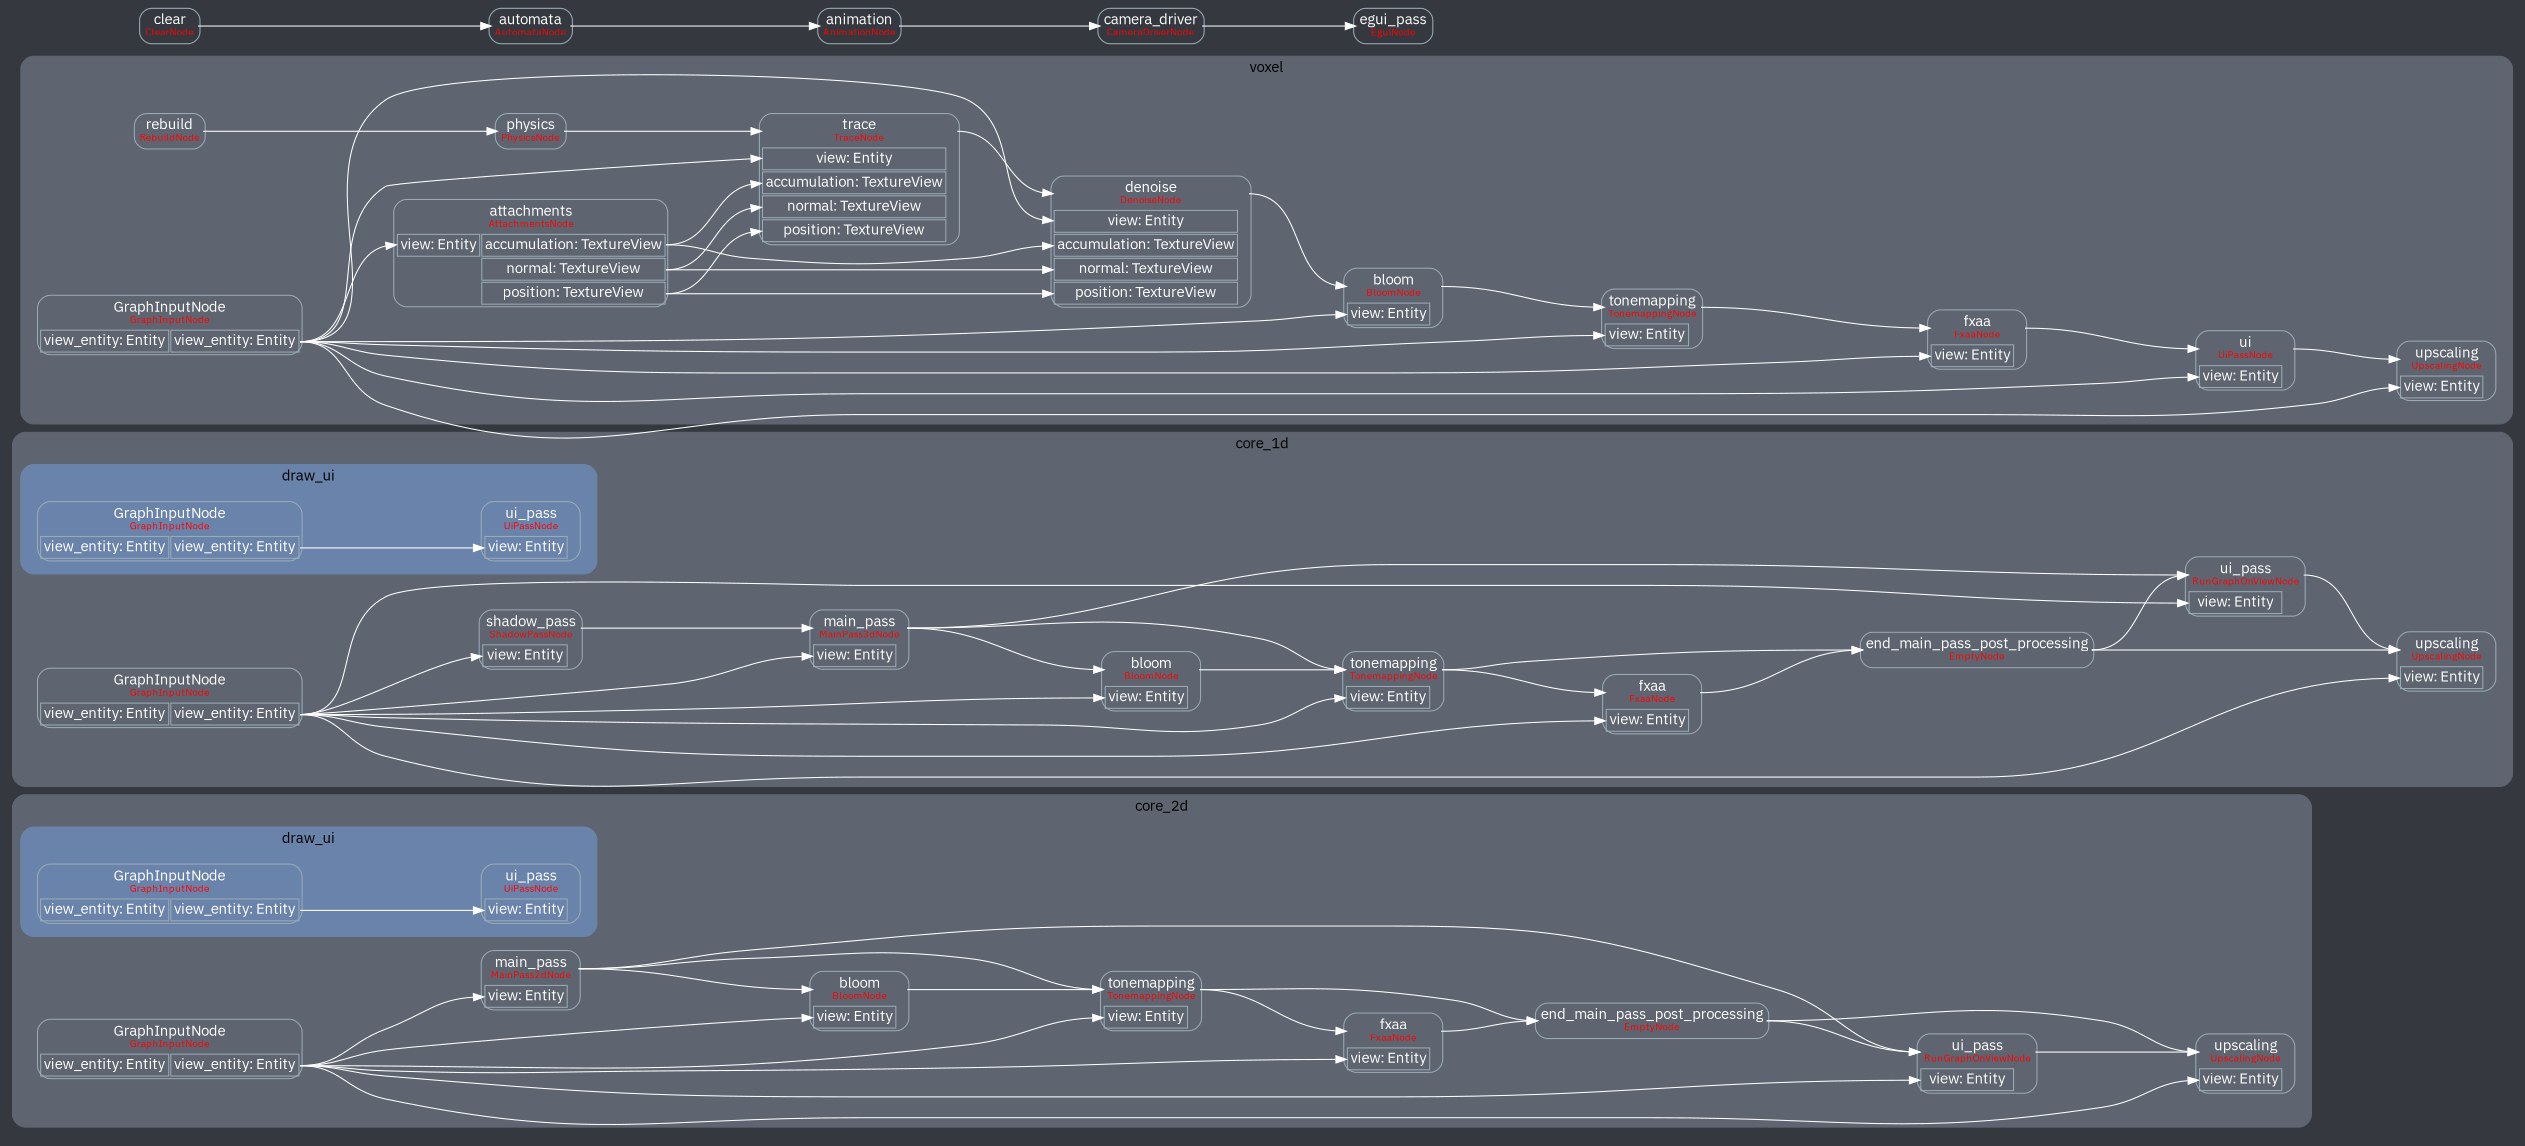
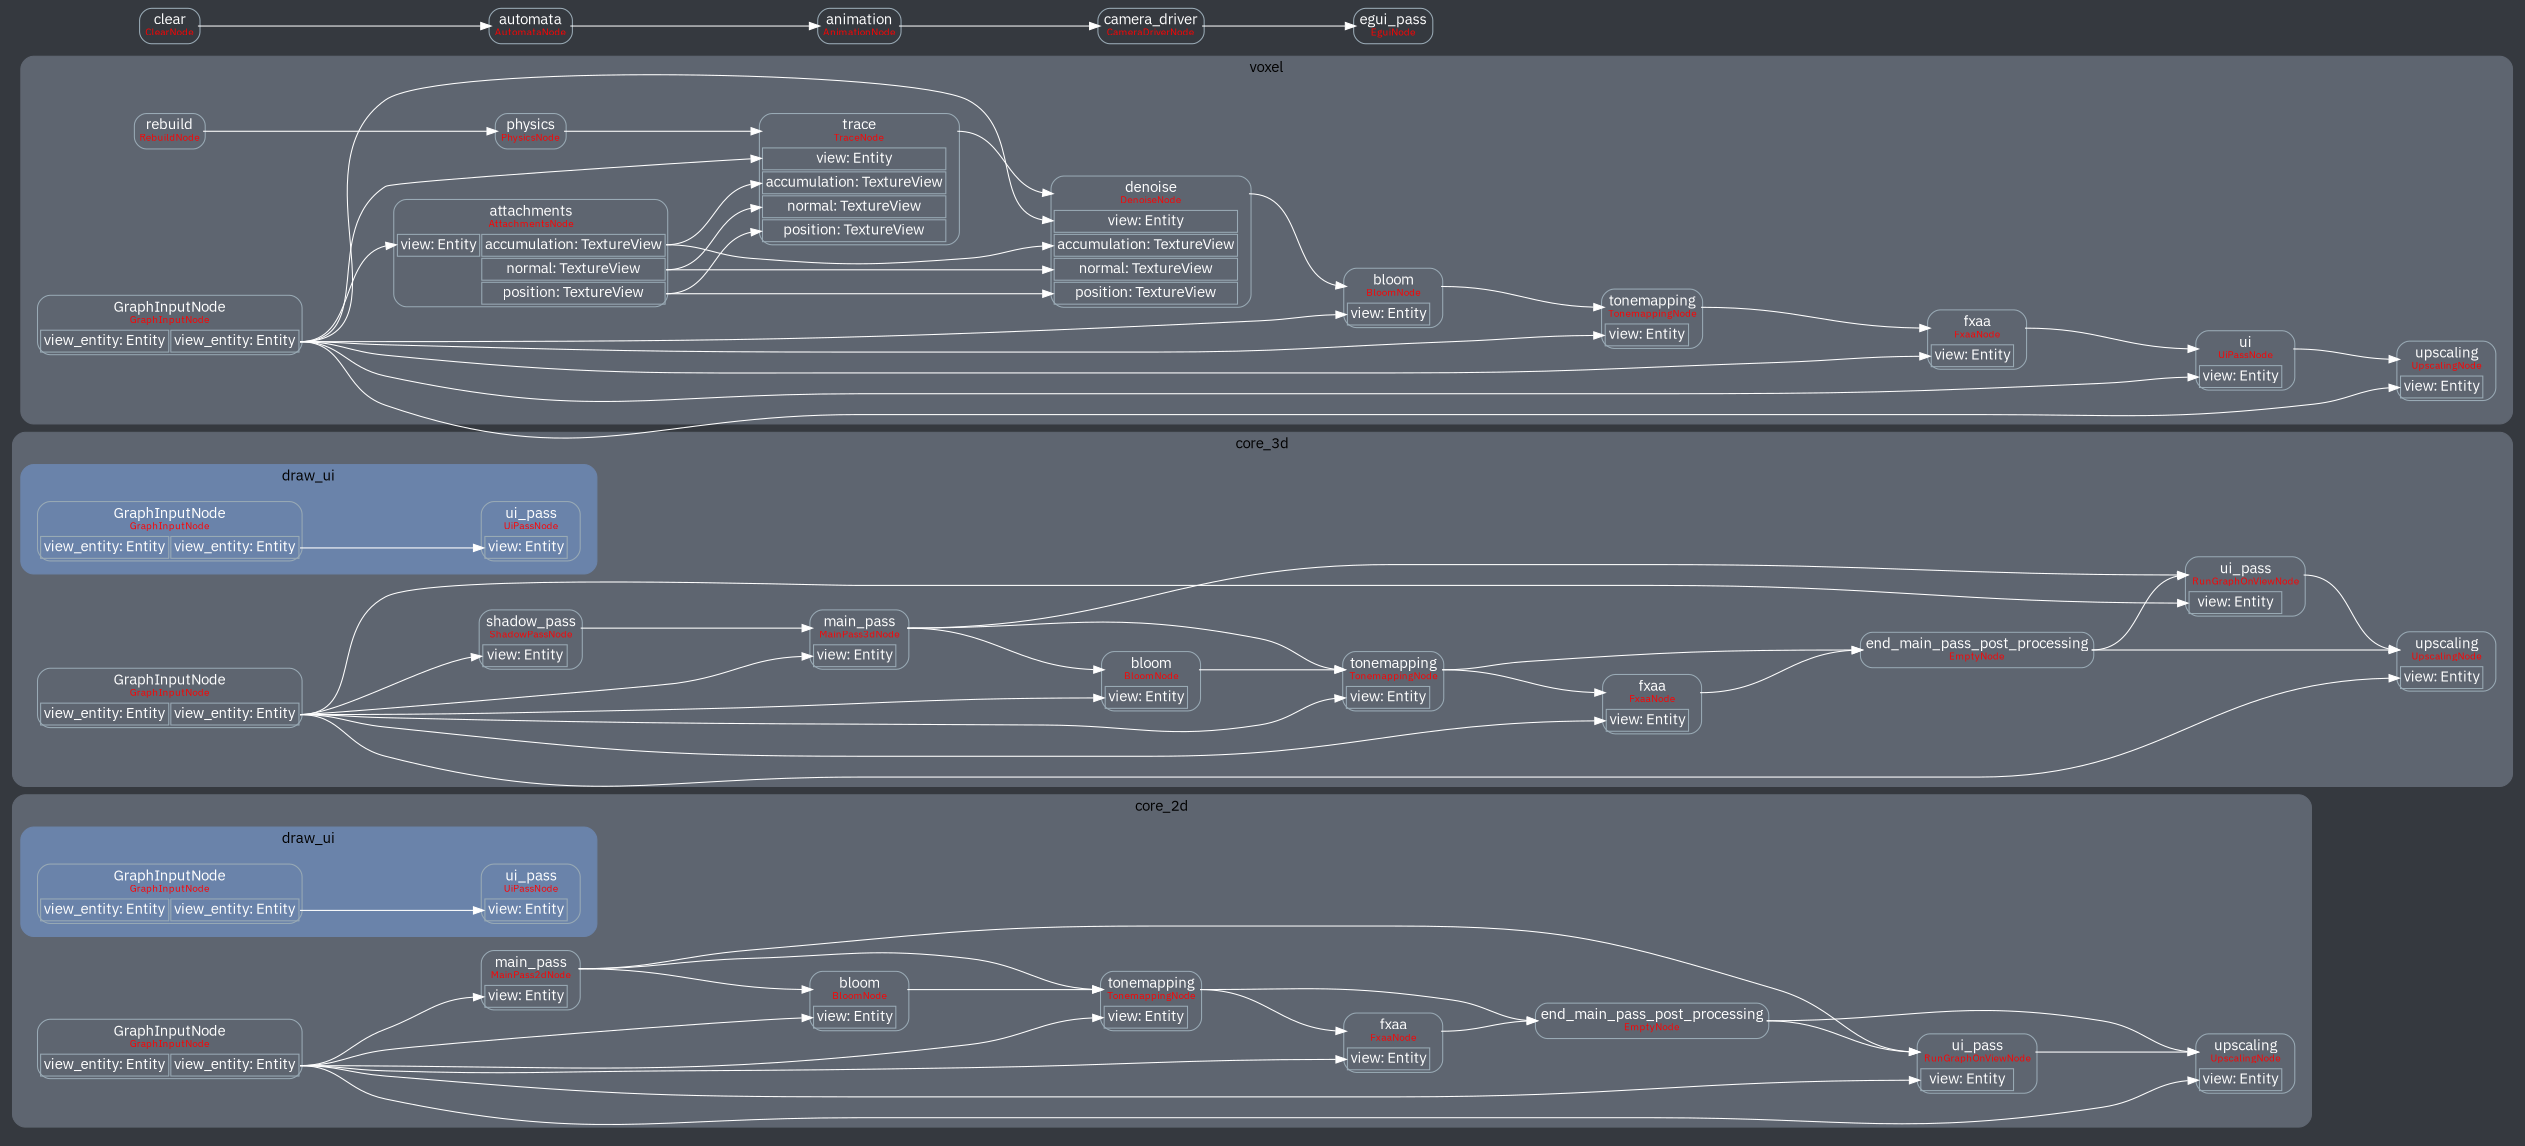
(1262, 444) -> (1262, 444)
